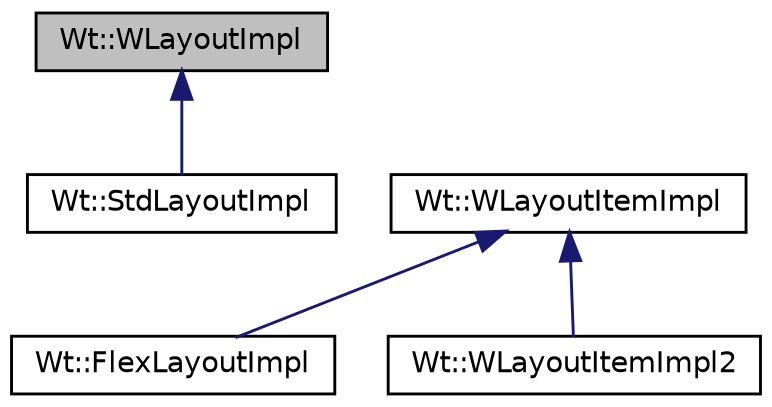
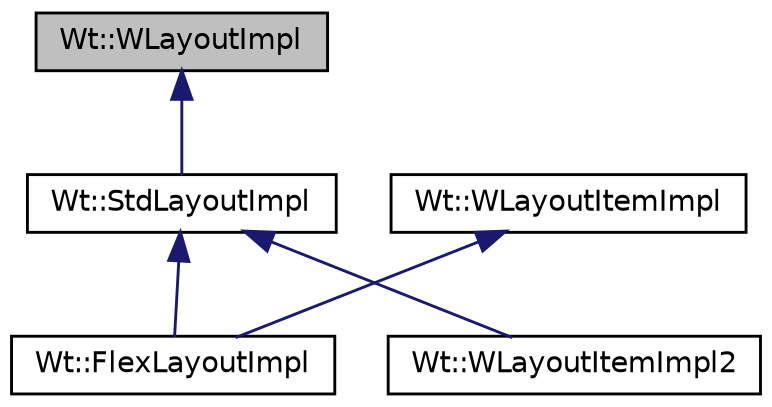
none -> (177, 299)
(572, 299) -> (398, 292)
